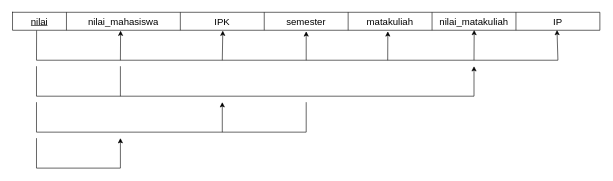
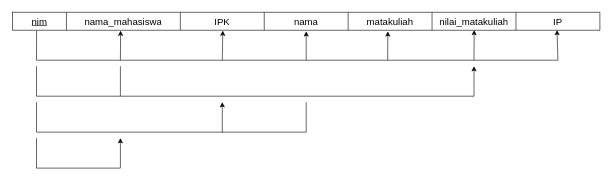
(39, 21) -> (39, 21)
(123, 21) -> (123, 21)
(306, 21) -> (306, 21)
